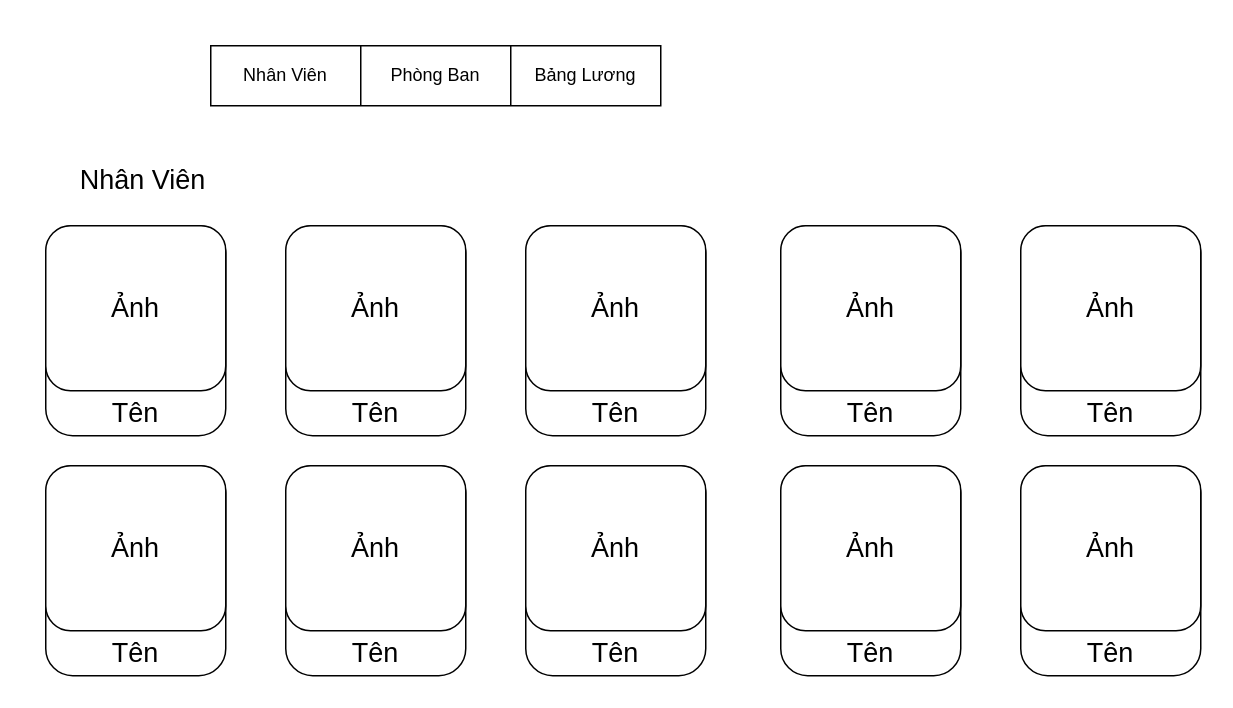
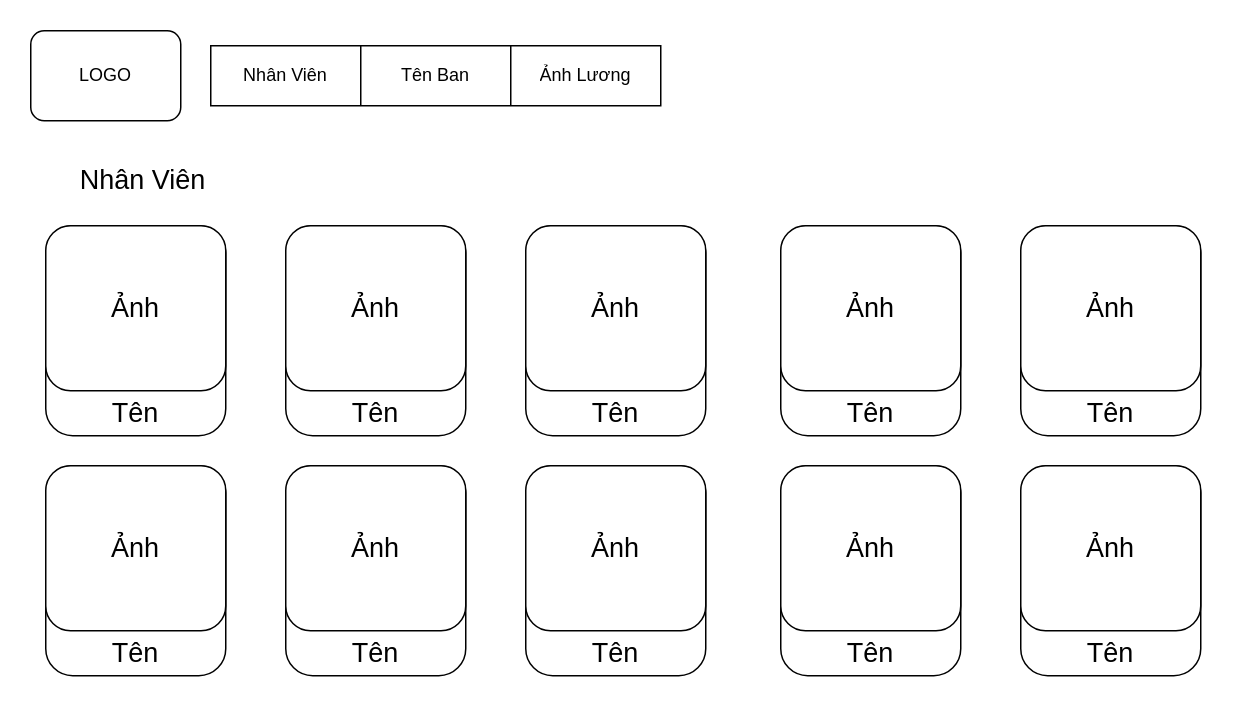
none -> (106, 76)
(436, 76) -> (436, 76)
(586, 76) -> (586, 76)
